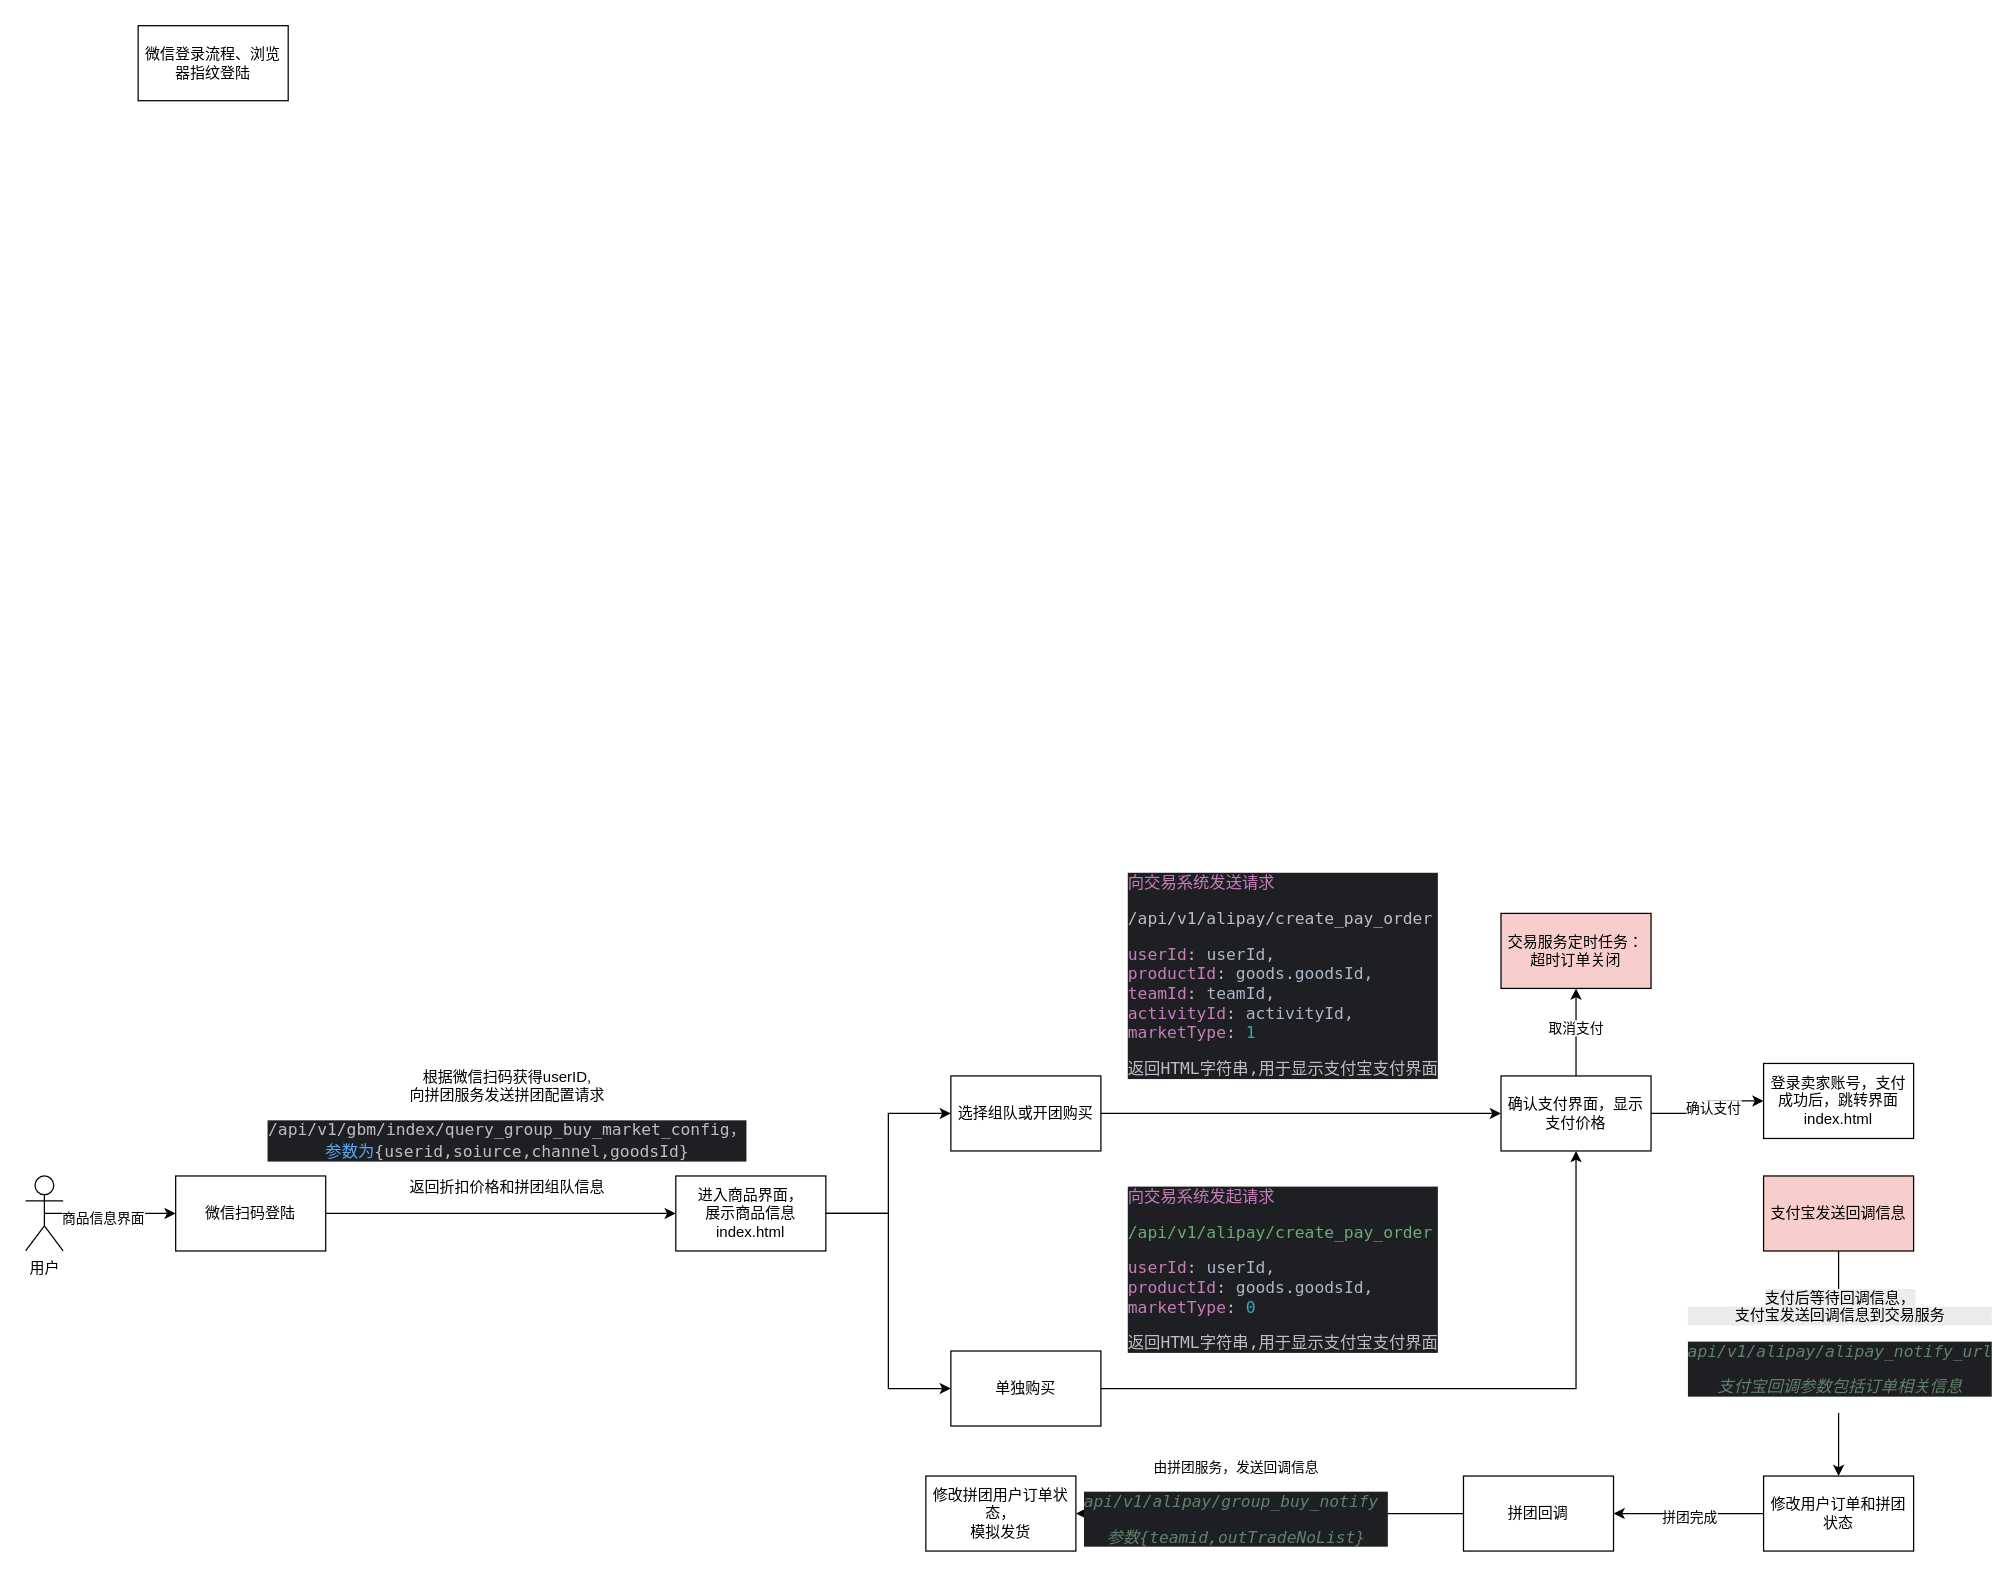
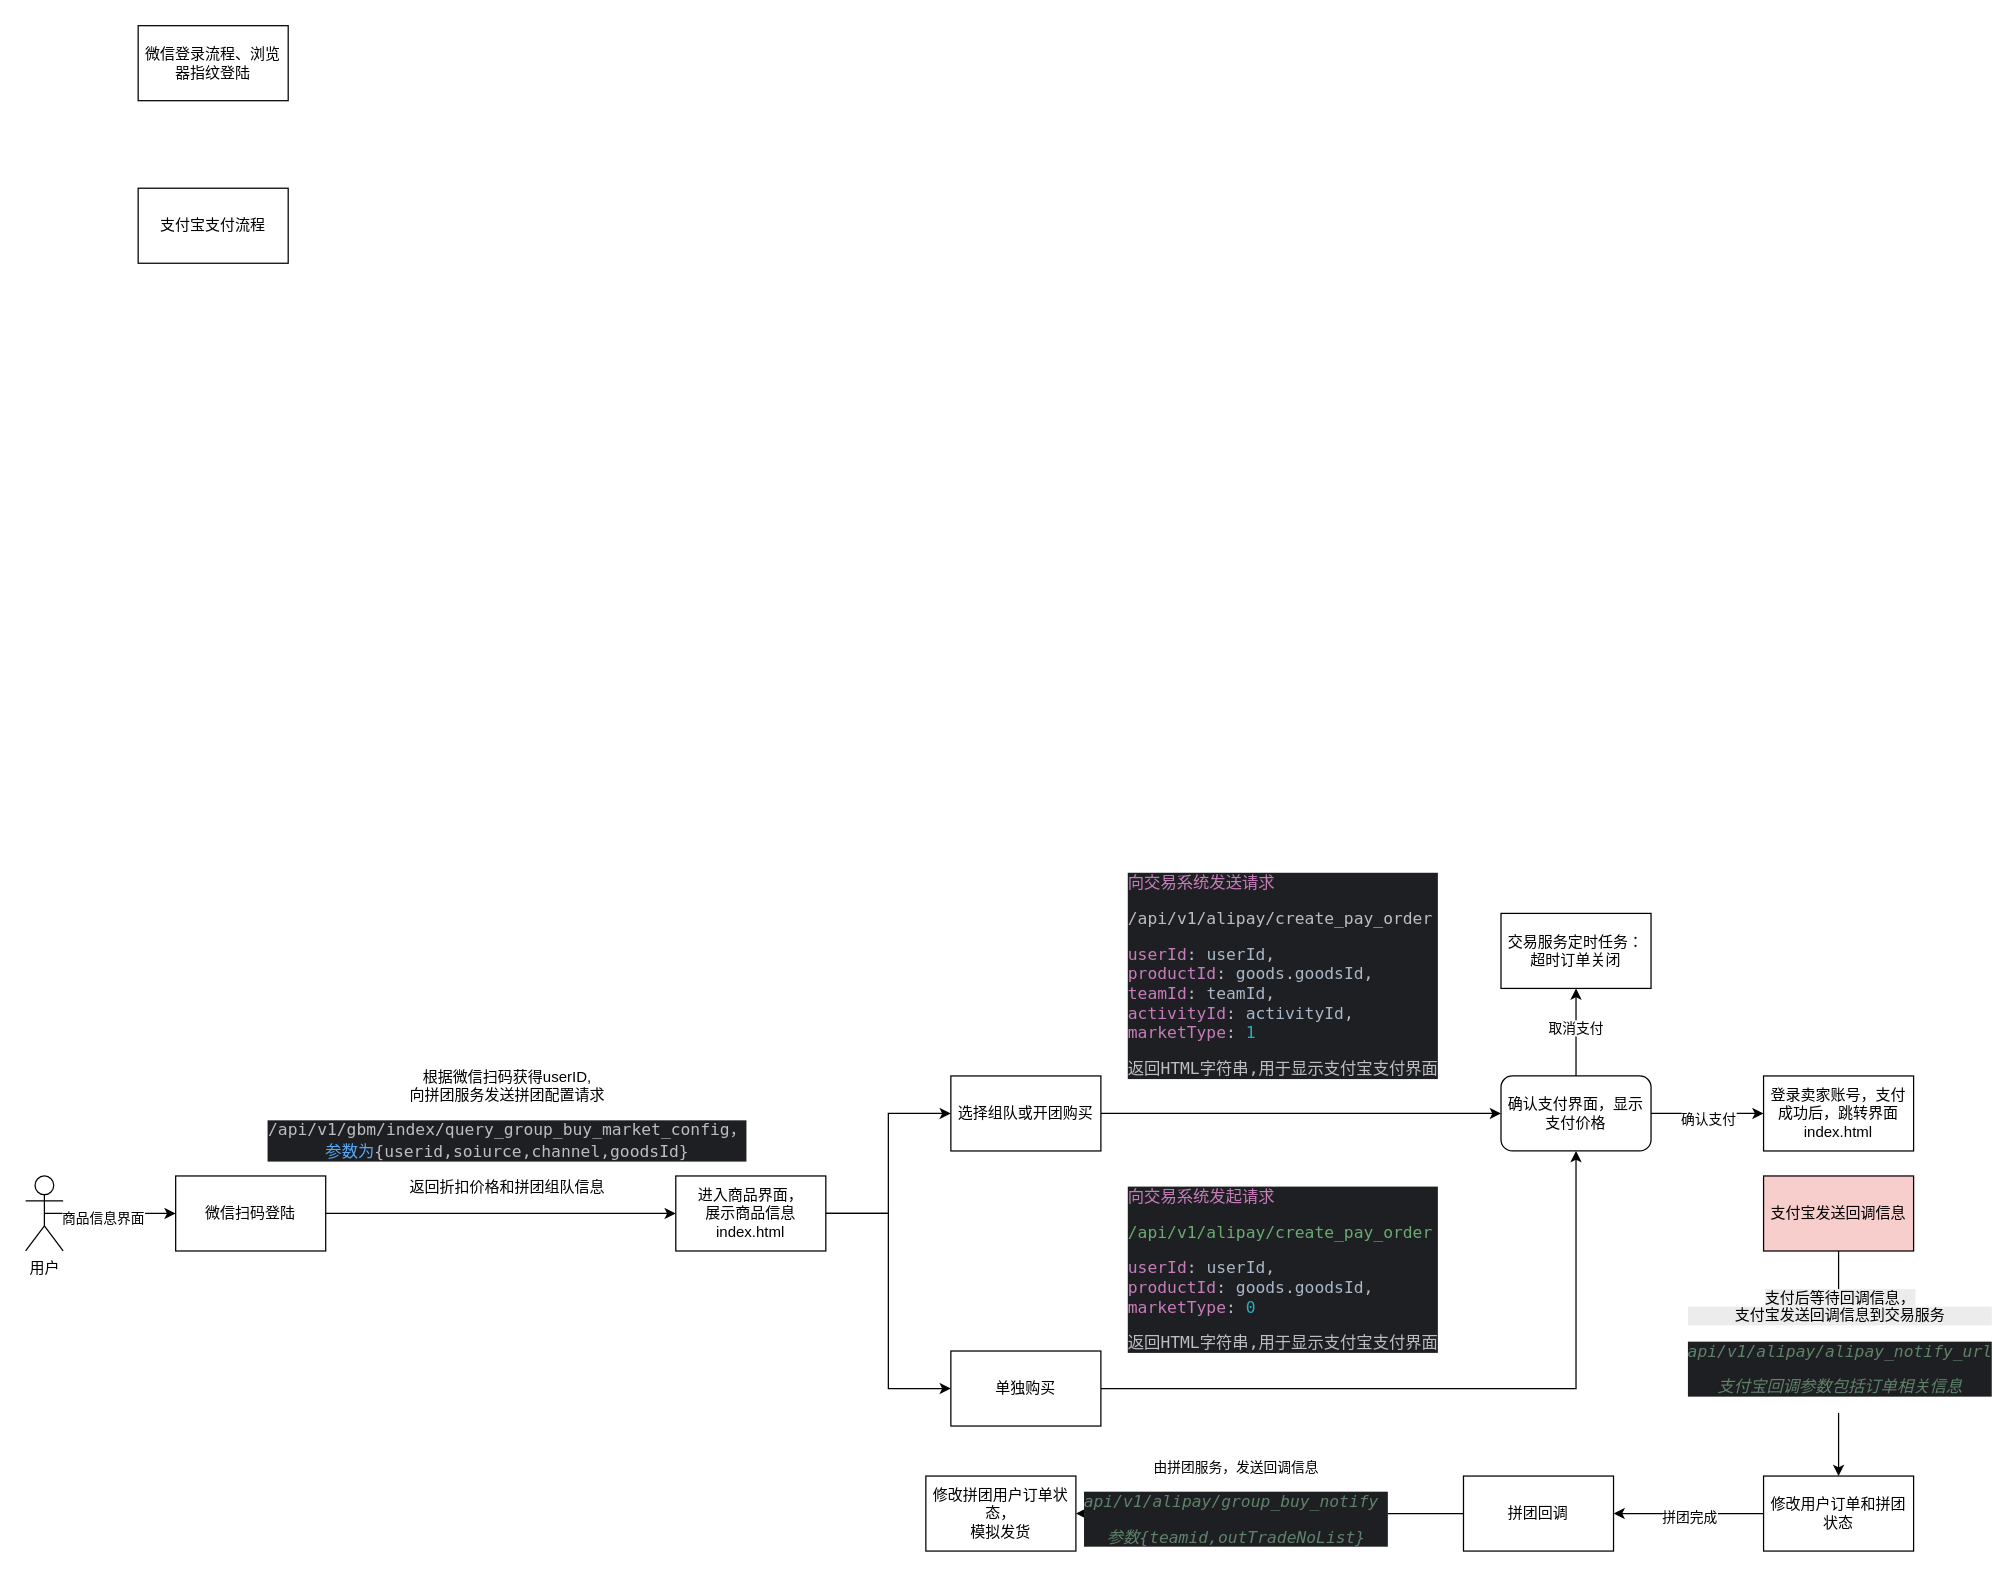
none -> (213, 226)
(1576, 951) -> (1576, 951)
(1838, 1101) -> (1838, 1113)
(1576, 1113) -> (1576, 1113)
